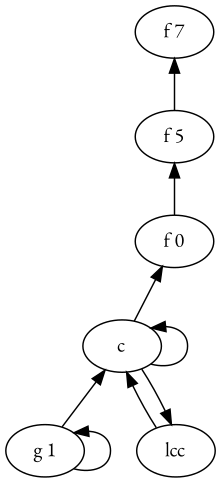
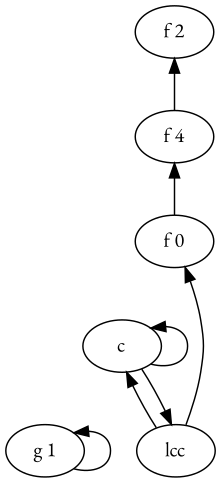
(174, 32) -> (174, 32)
(174, 137) -> (174, 137)
(145, 300) -> (203, 353)
(79, 404) -> none
